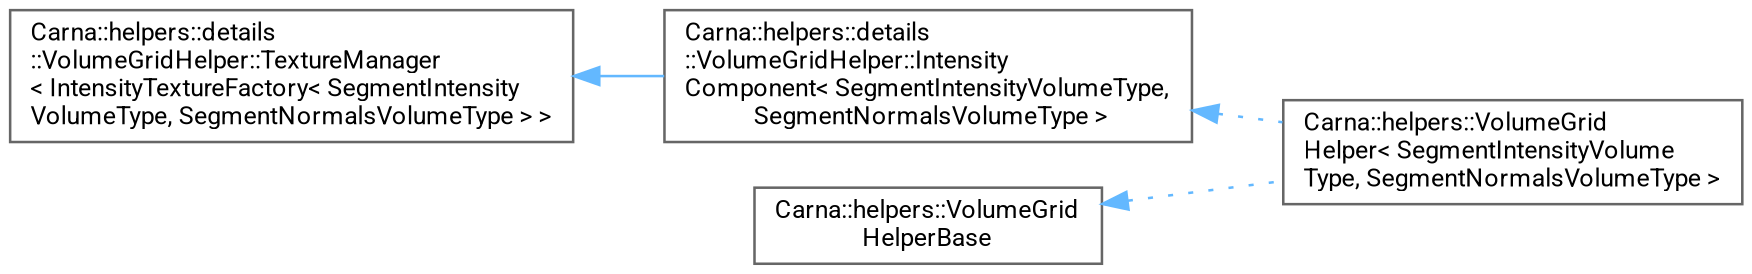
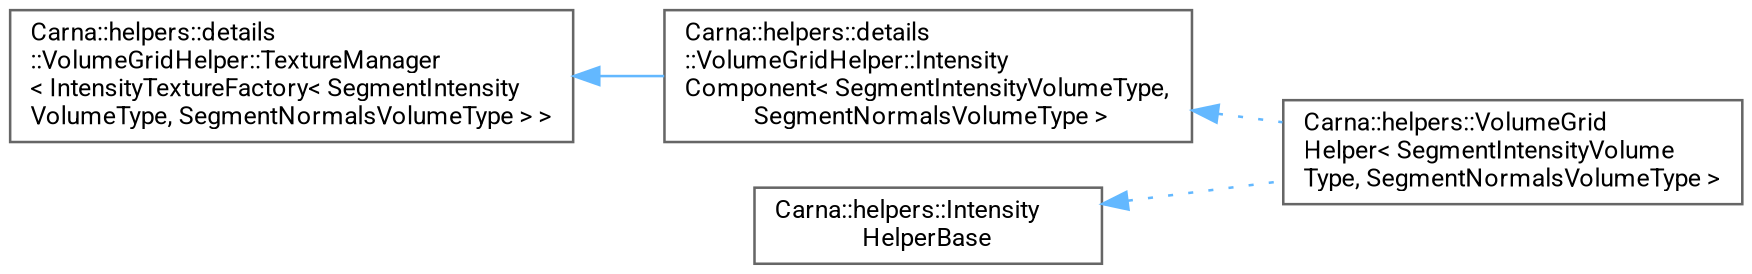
(928, 226) -> (928, 226)
